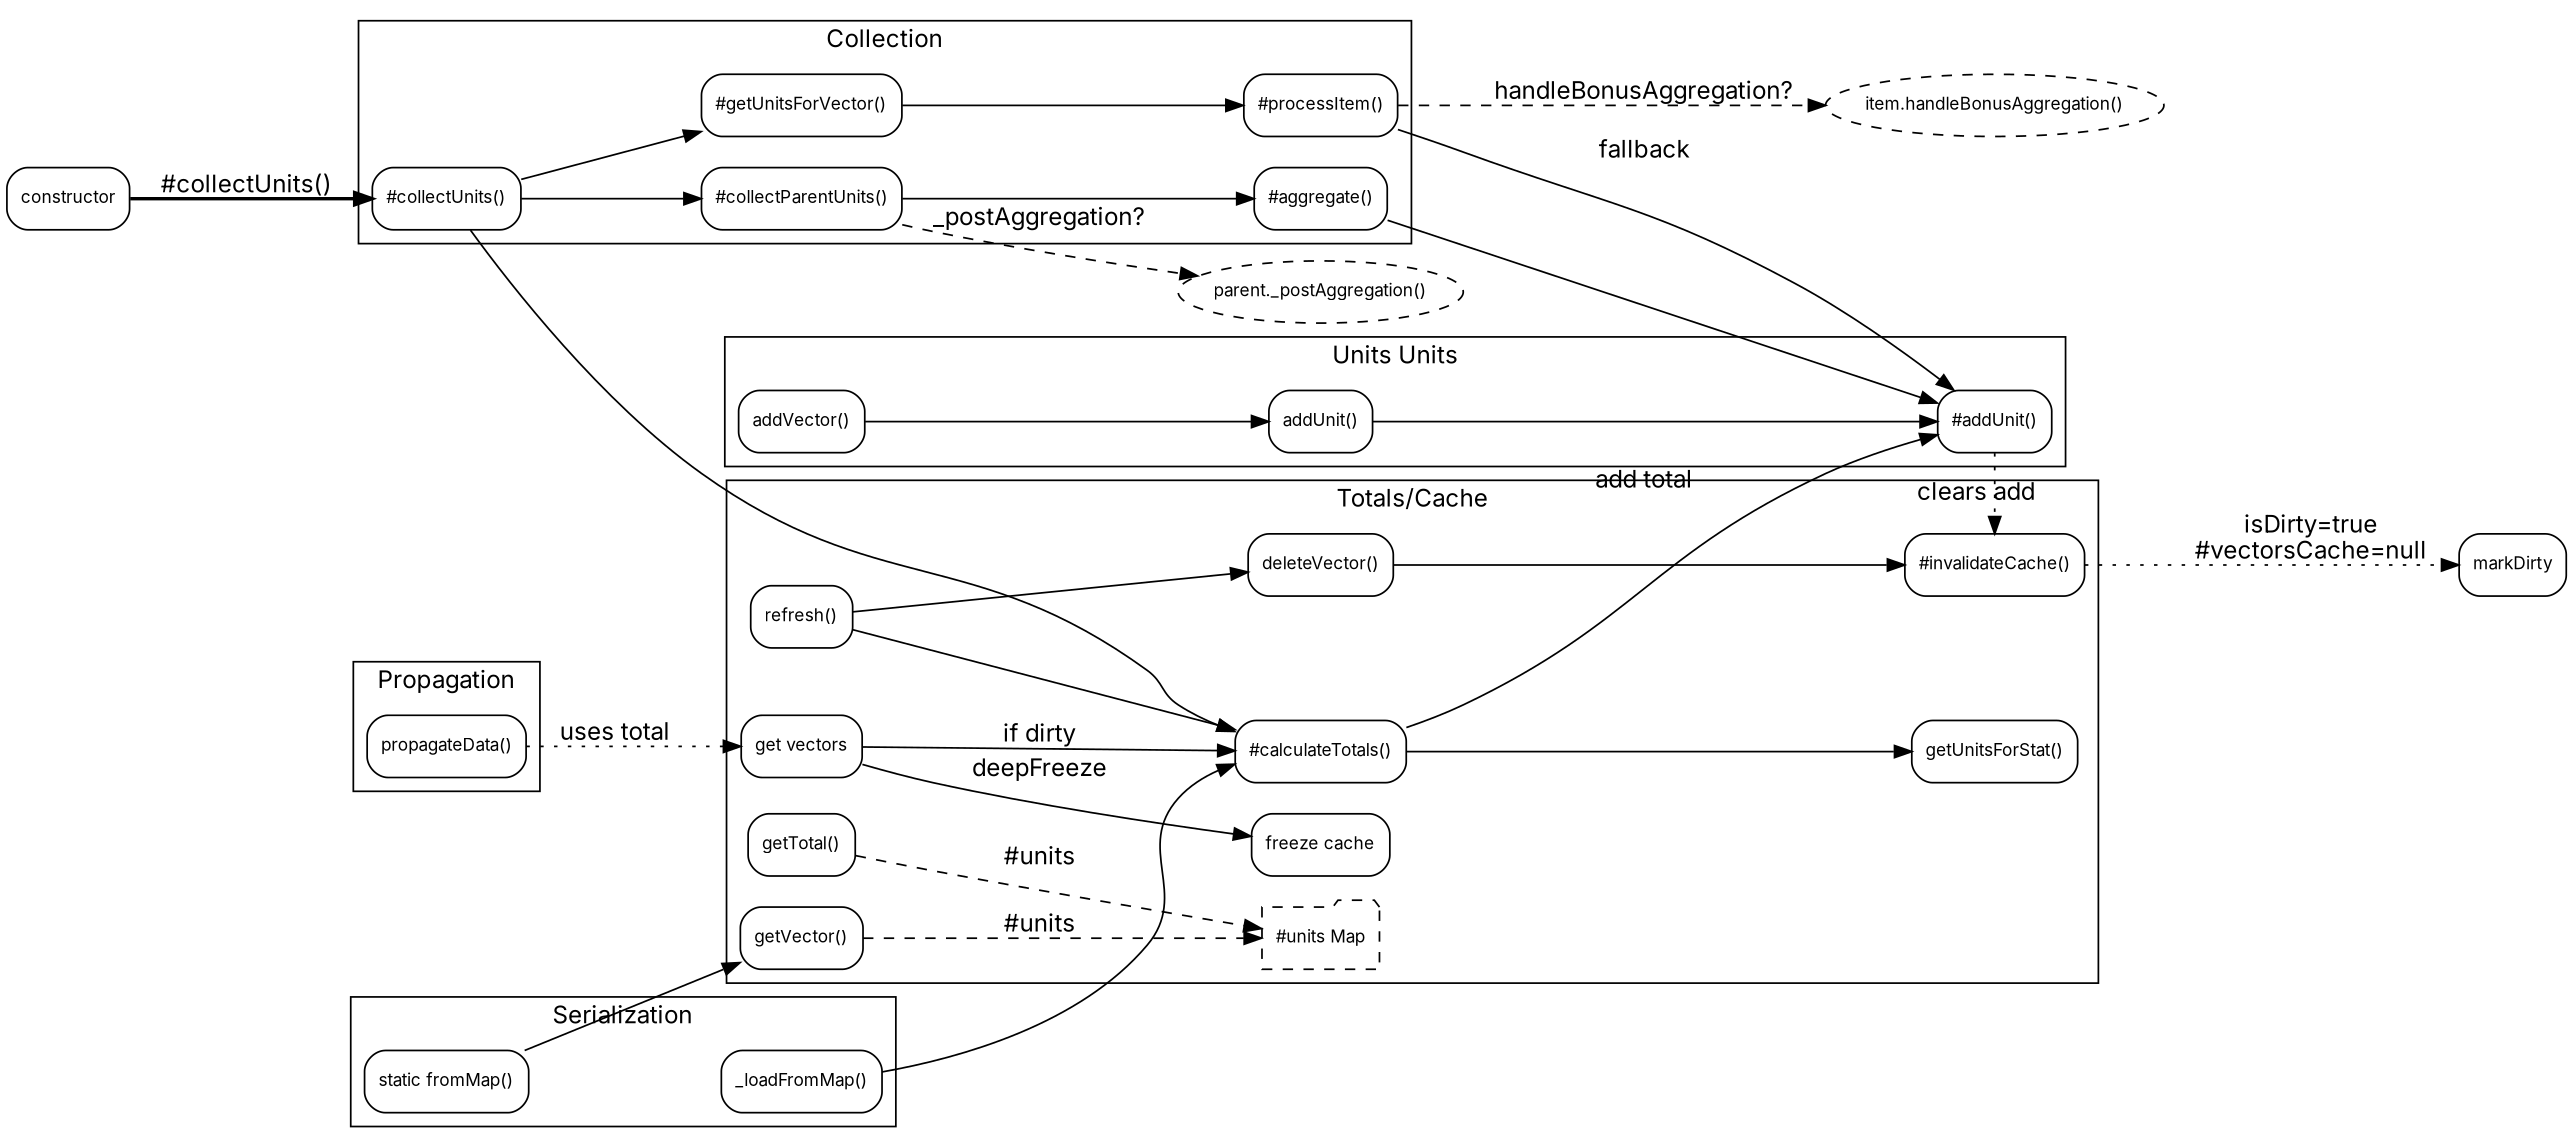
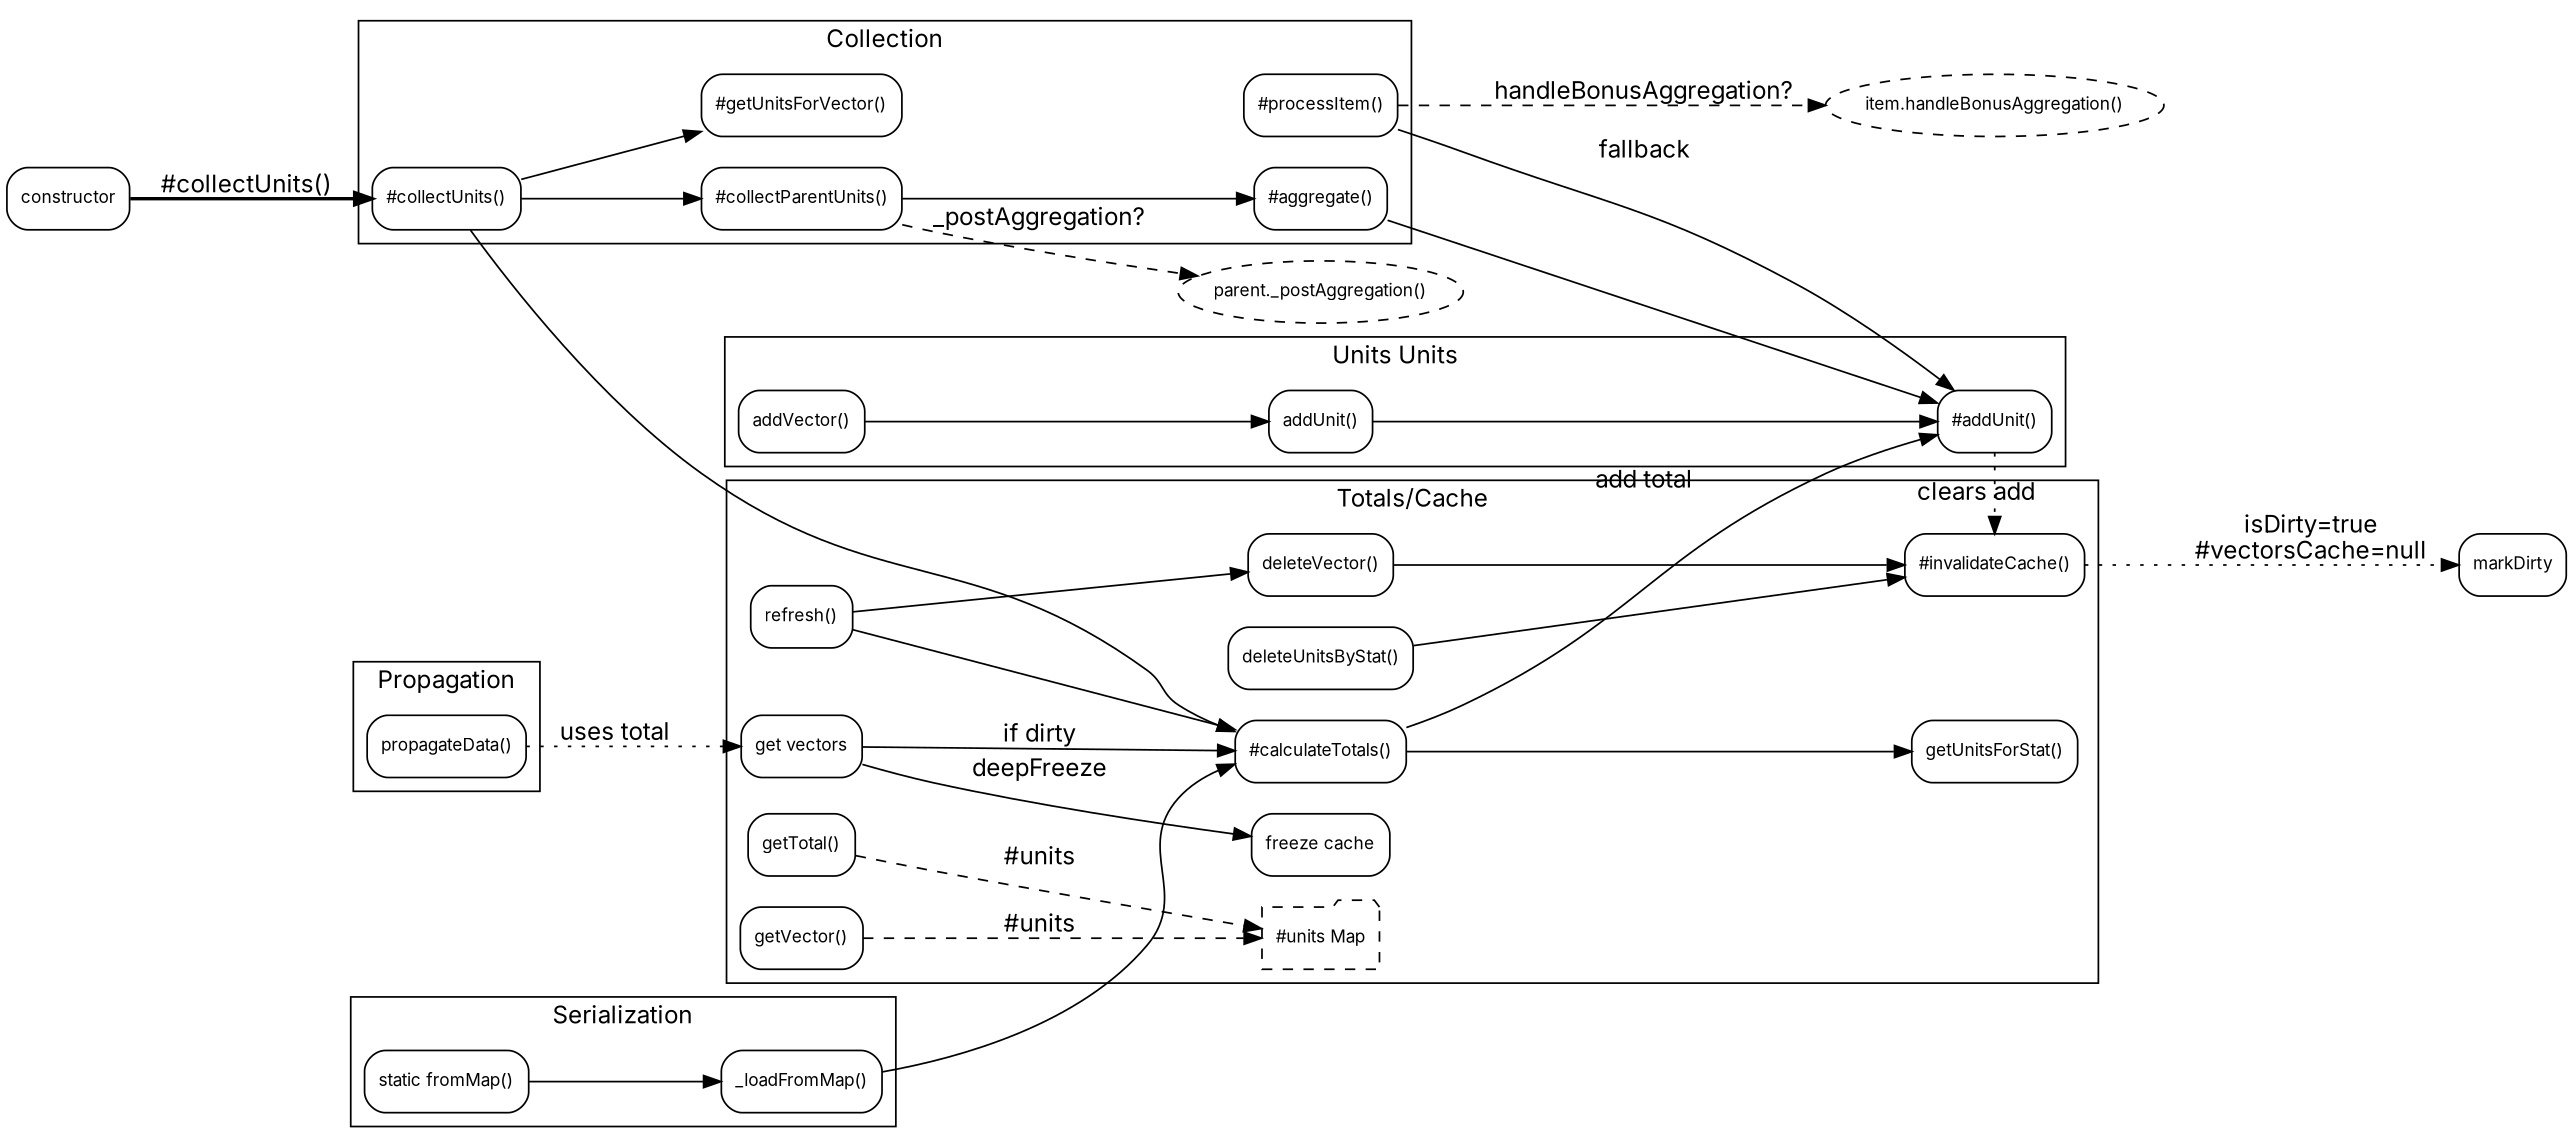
(1064, 105) -> none
none -> (1321, 658)
(624, 1010) -> (616, 1082)
